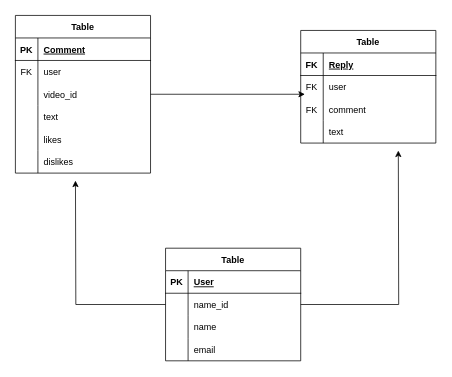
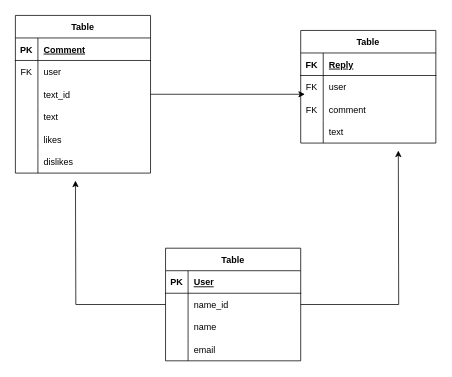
(61, 95) -> (60, 95)
